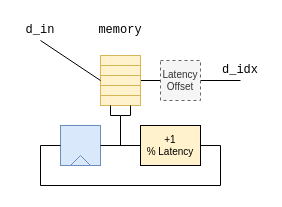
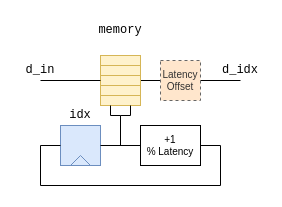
(41, 31) -> (41, 71)
(181, 81) -> (181, 81)
none -> (81, 116)
(171, 146) -> (171, 146)
